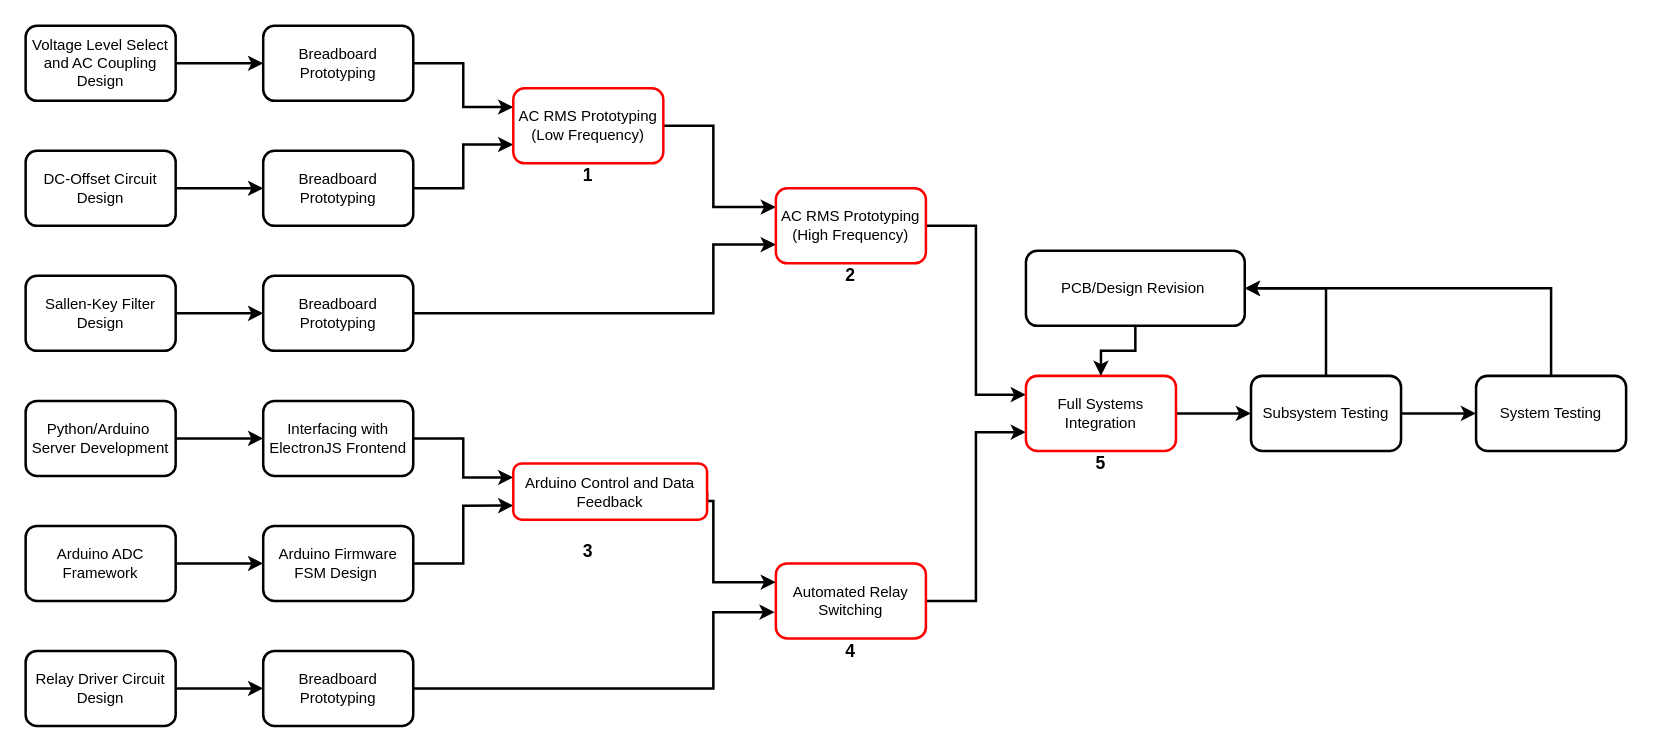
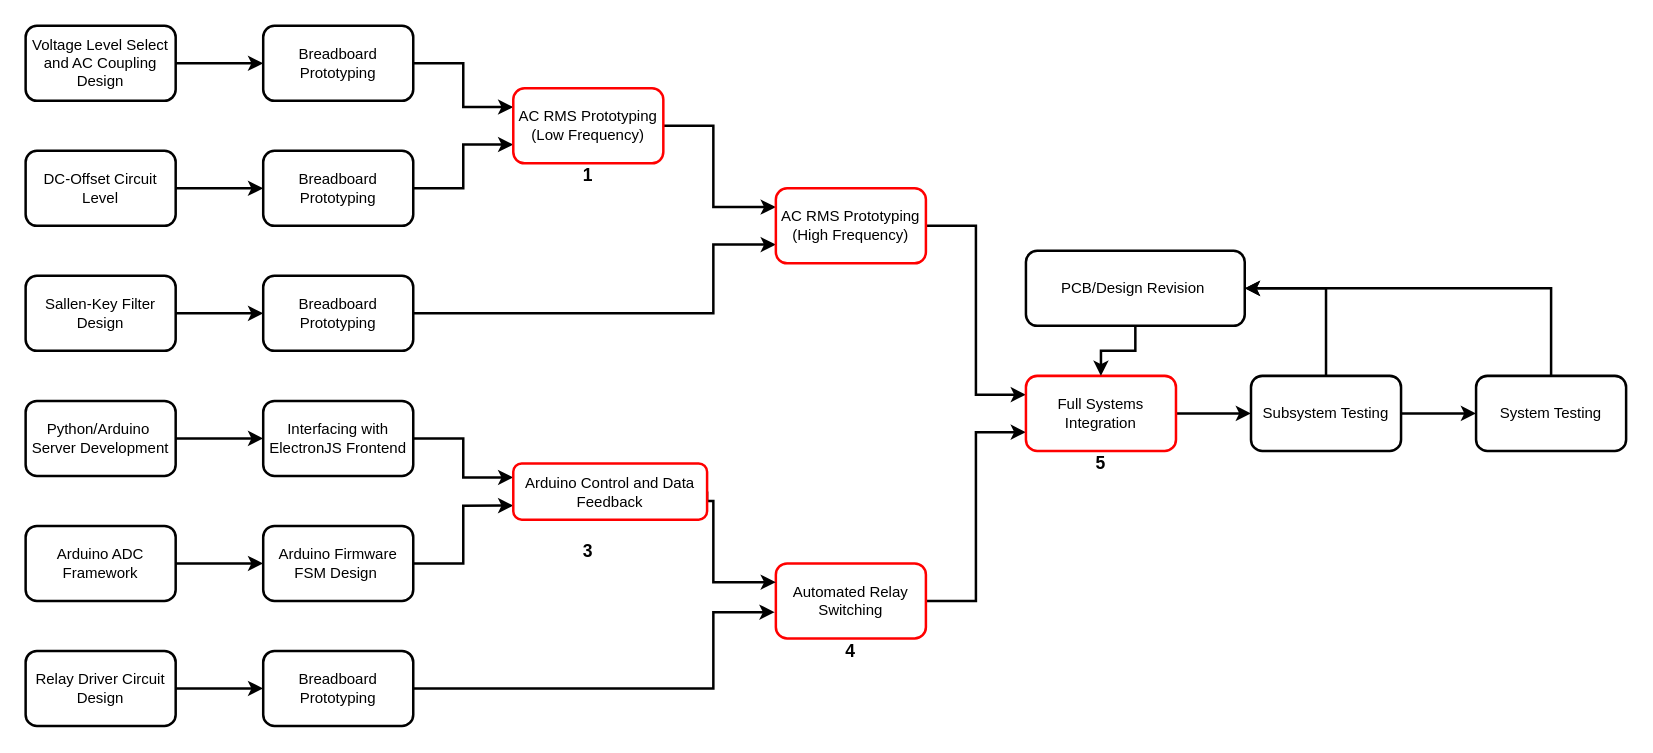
(101, 188) -> (101, 188)
(851, 276) -> none
